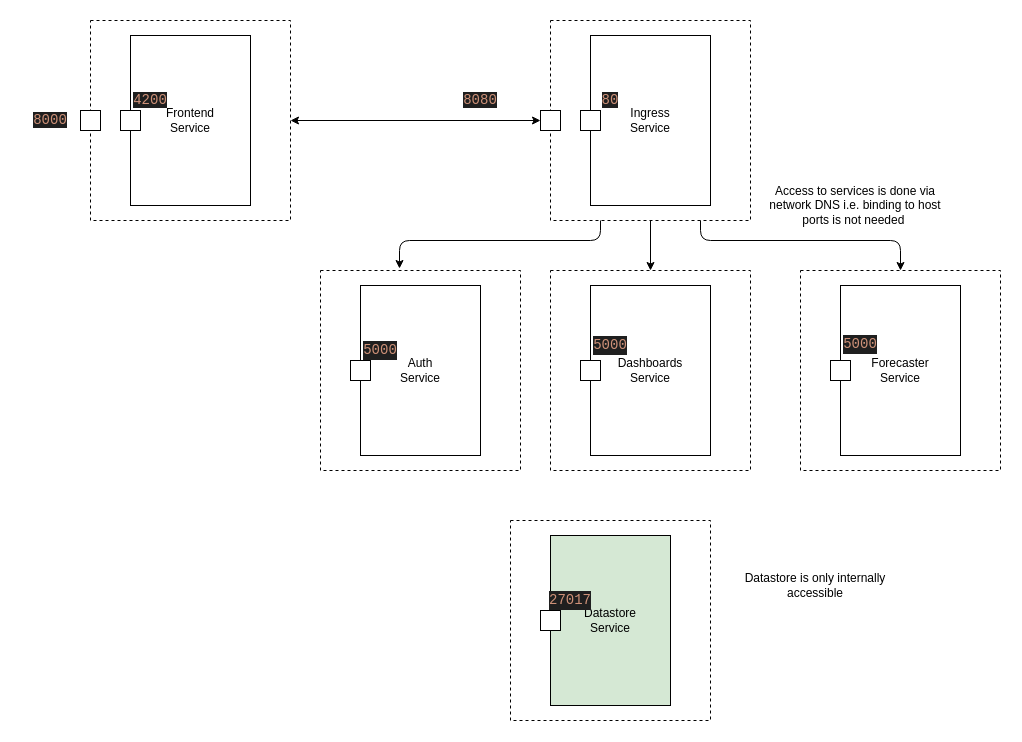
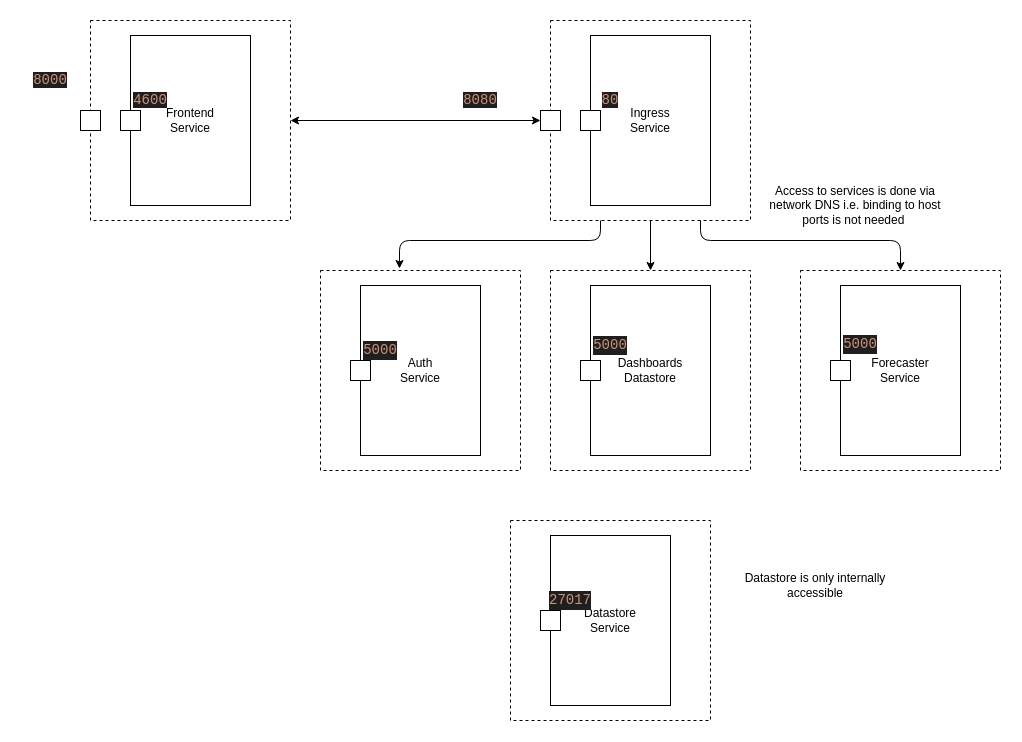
(151, 101) -> (151, 101)
(51, 121) -> (51, 81)
(651, 371) -> (651, 371)
(611, 621) -> (611, 621)
